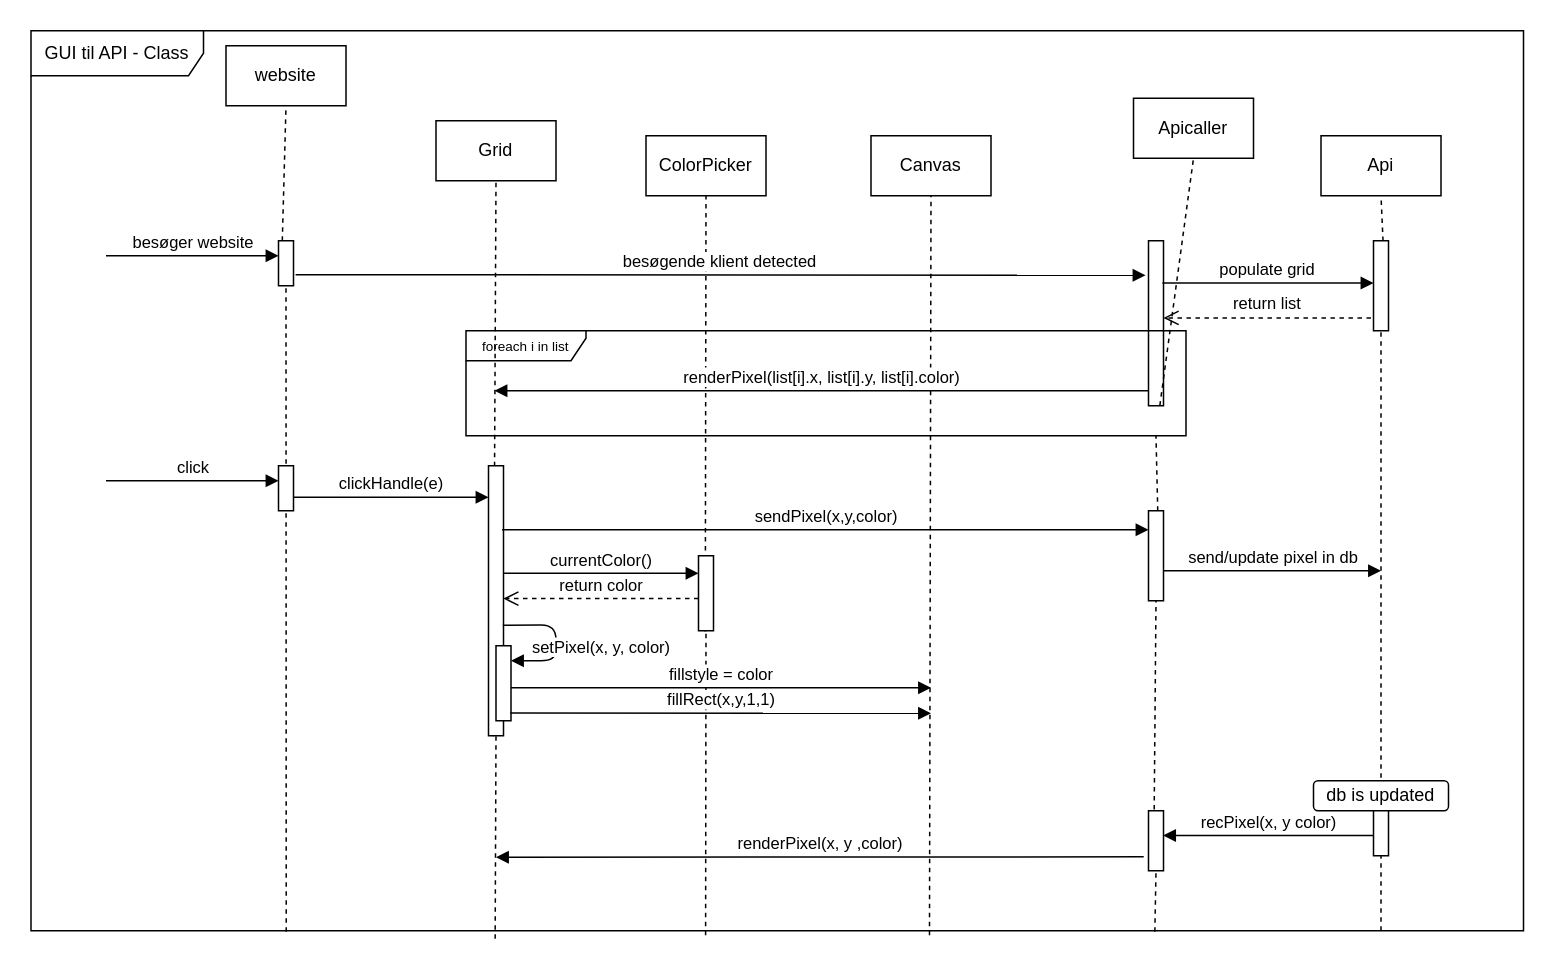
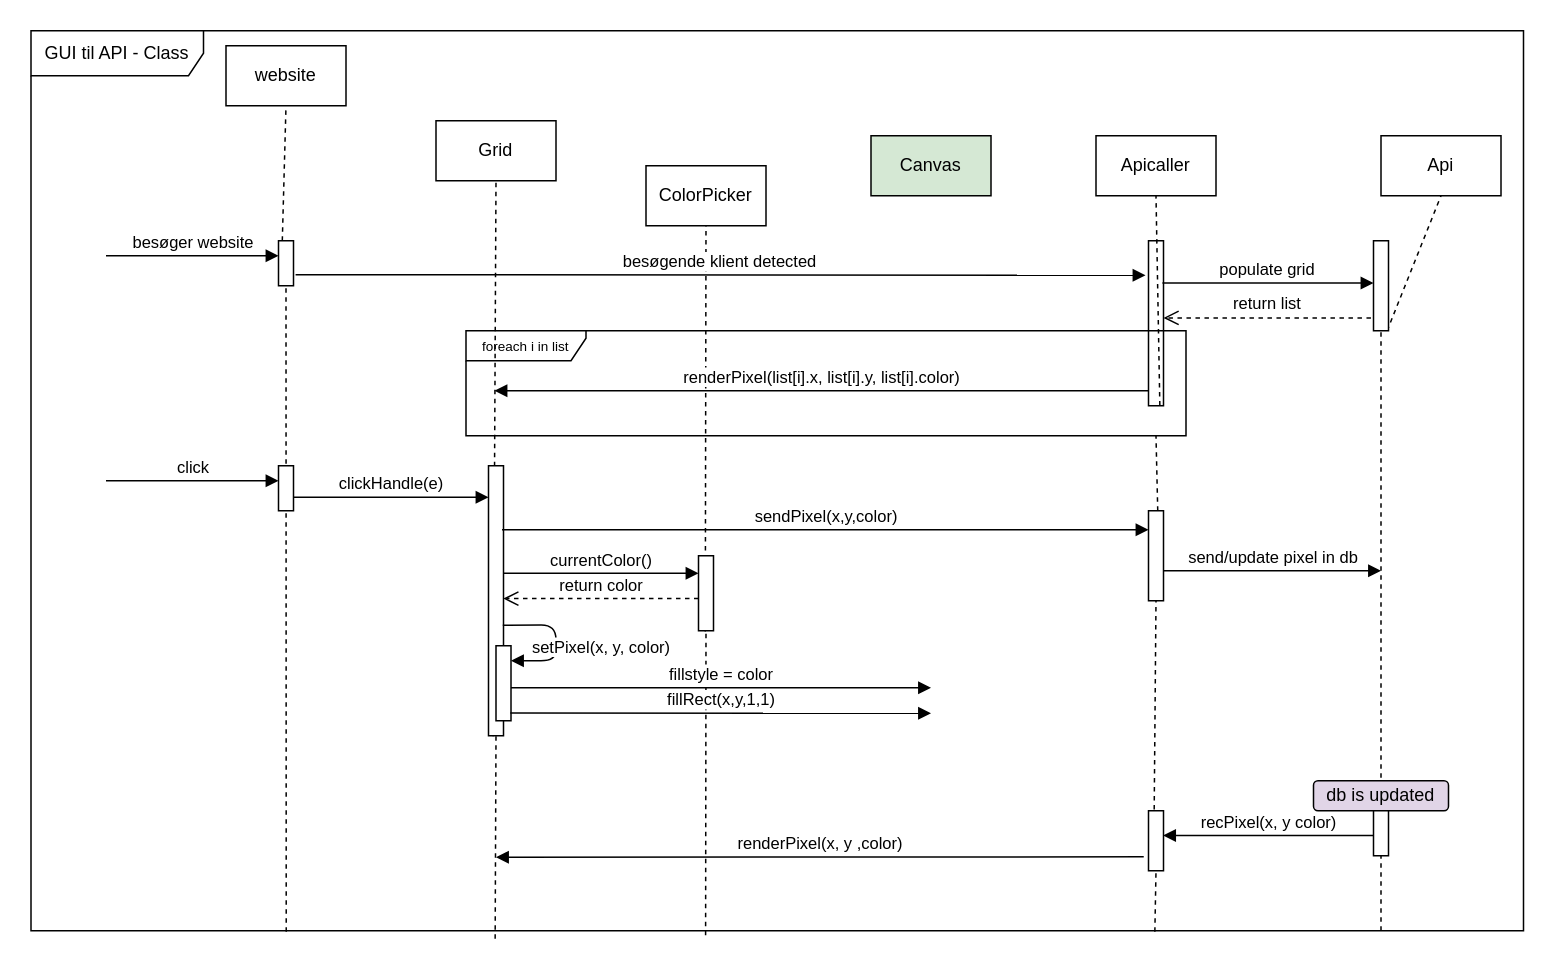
(1193, 128) -> (1156, 166)
(706, 166) -> (706, 196)
(931, 166) -> (931, 166)
(1381, 166) -> (1441, 166)
(930, 664) -> none
(1381, 796) -> (1381, 796)
